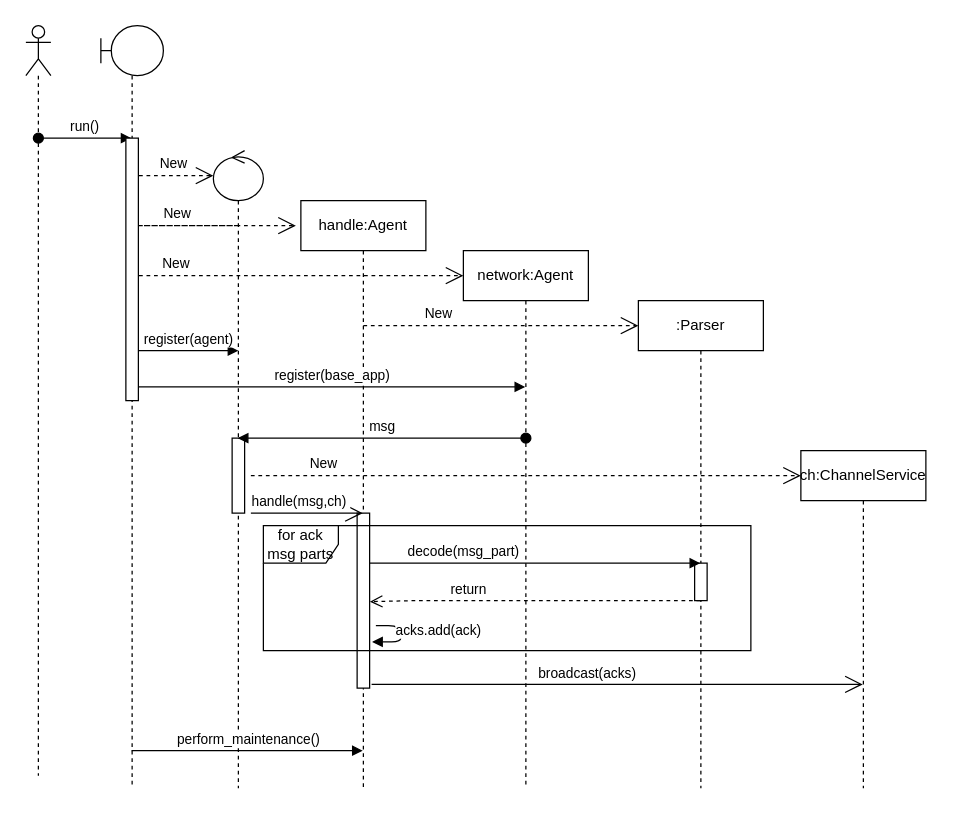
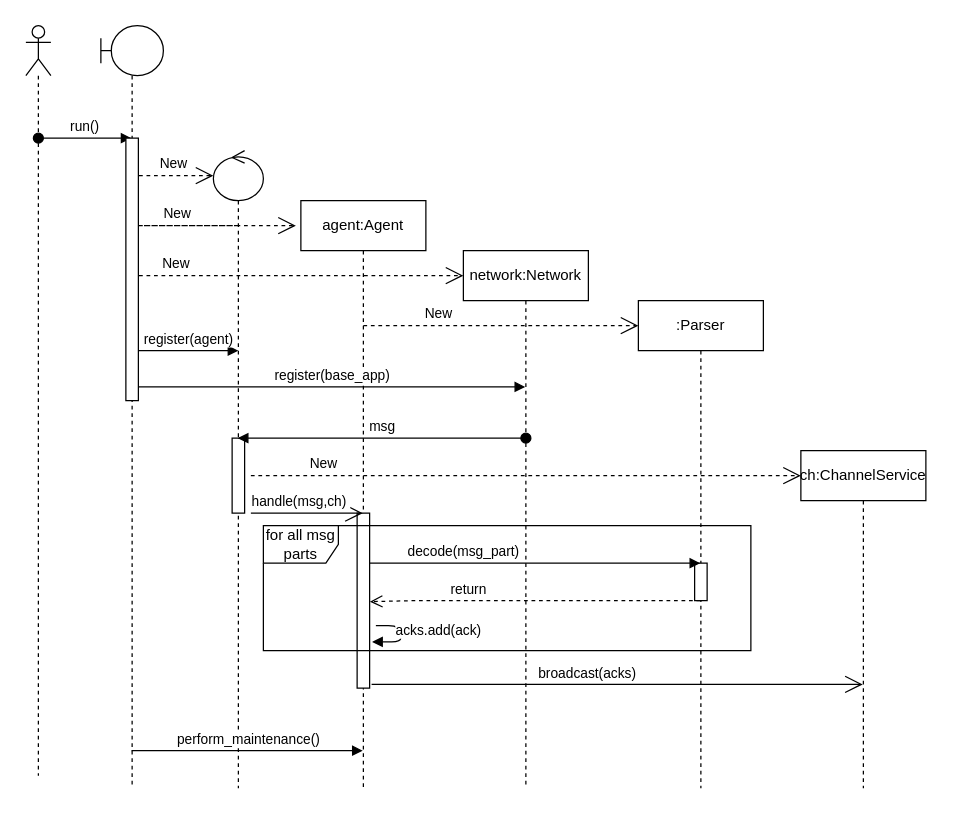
(363, 226) -> (363, 226)
(526, 276) -> (526, 276)
(301, 544) -> (301, 544)
